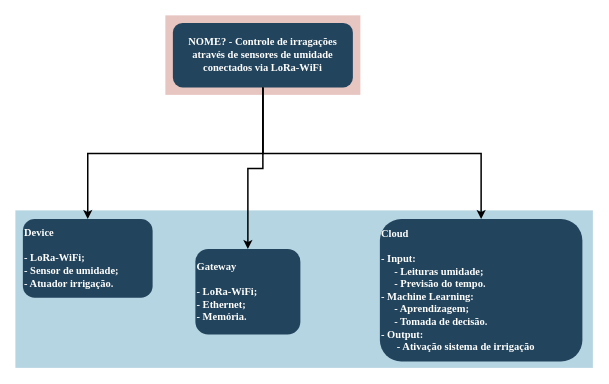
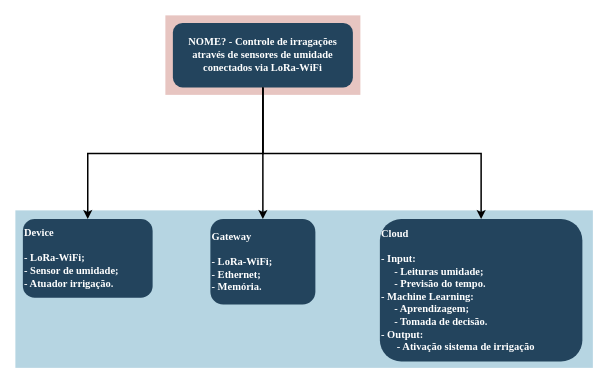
(248, 292) -> (263, 262)
